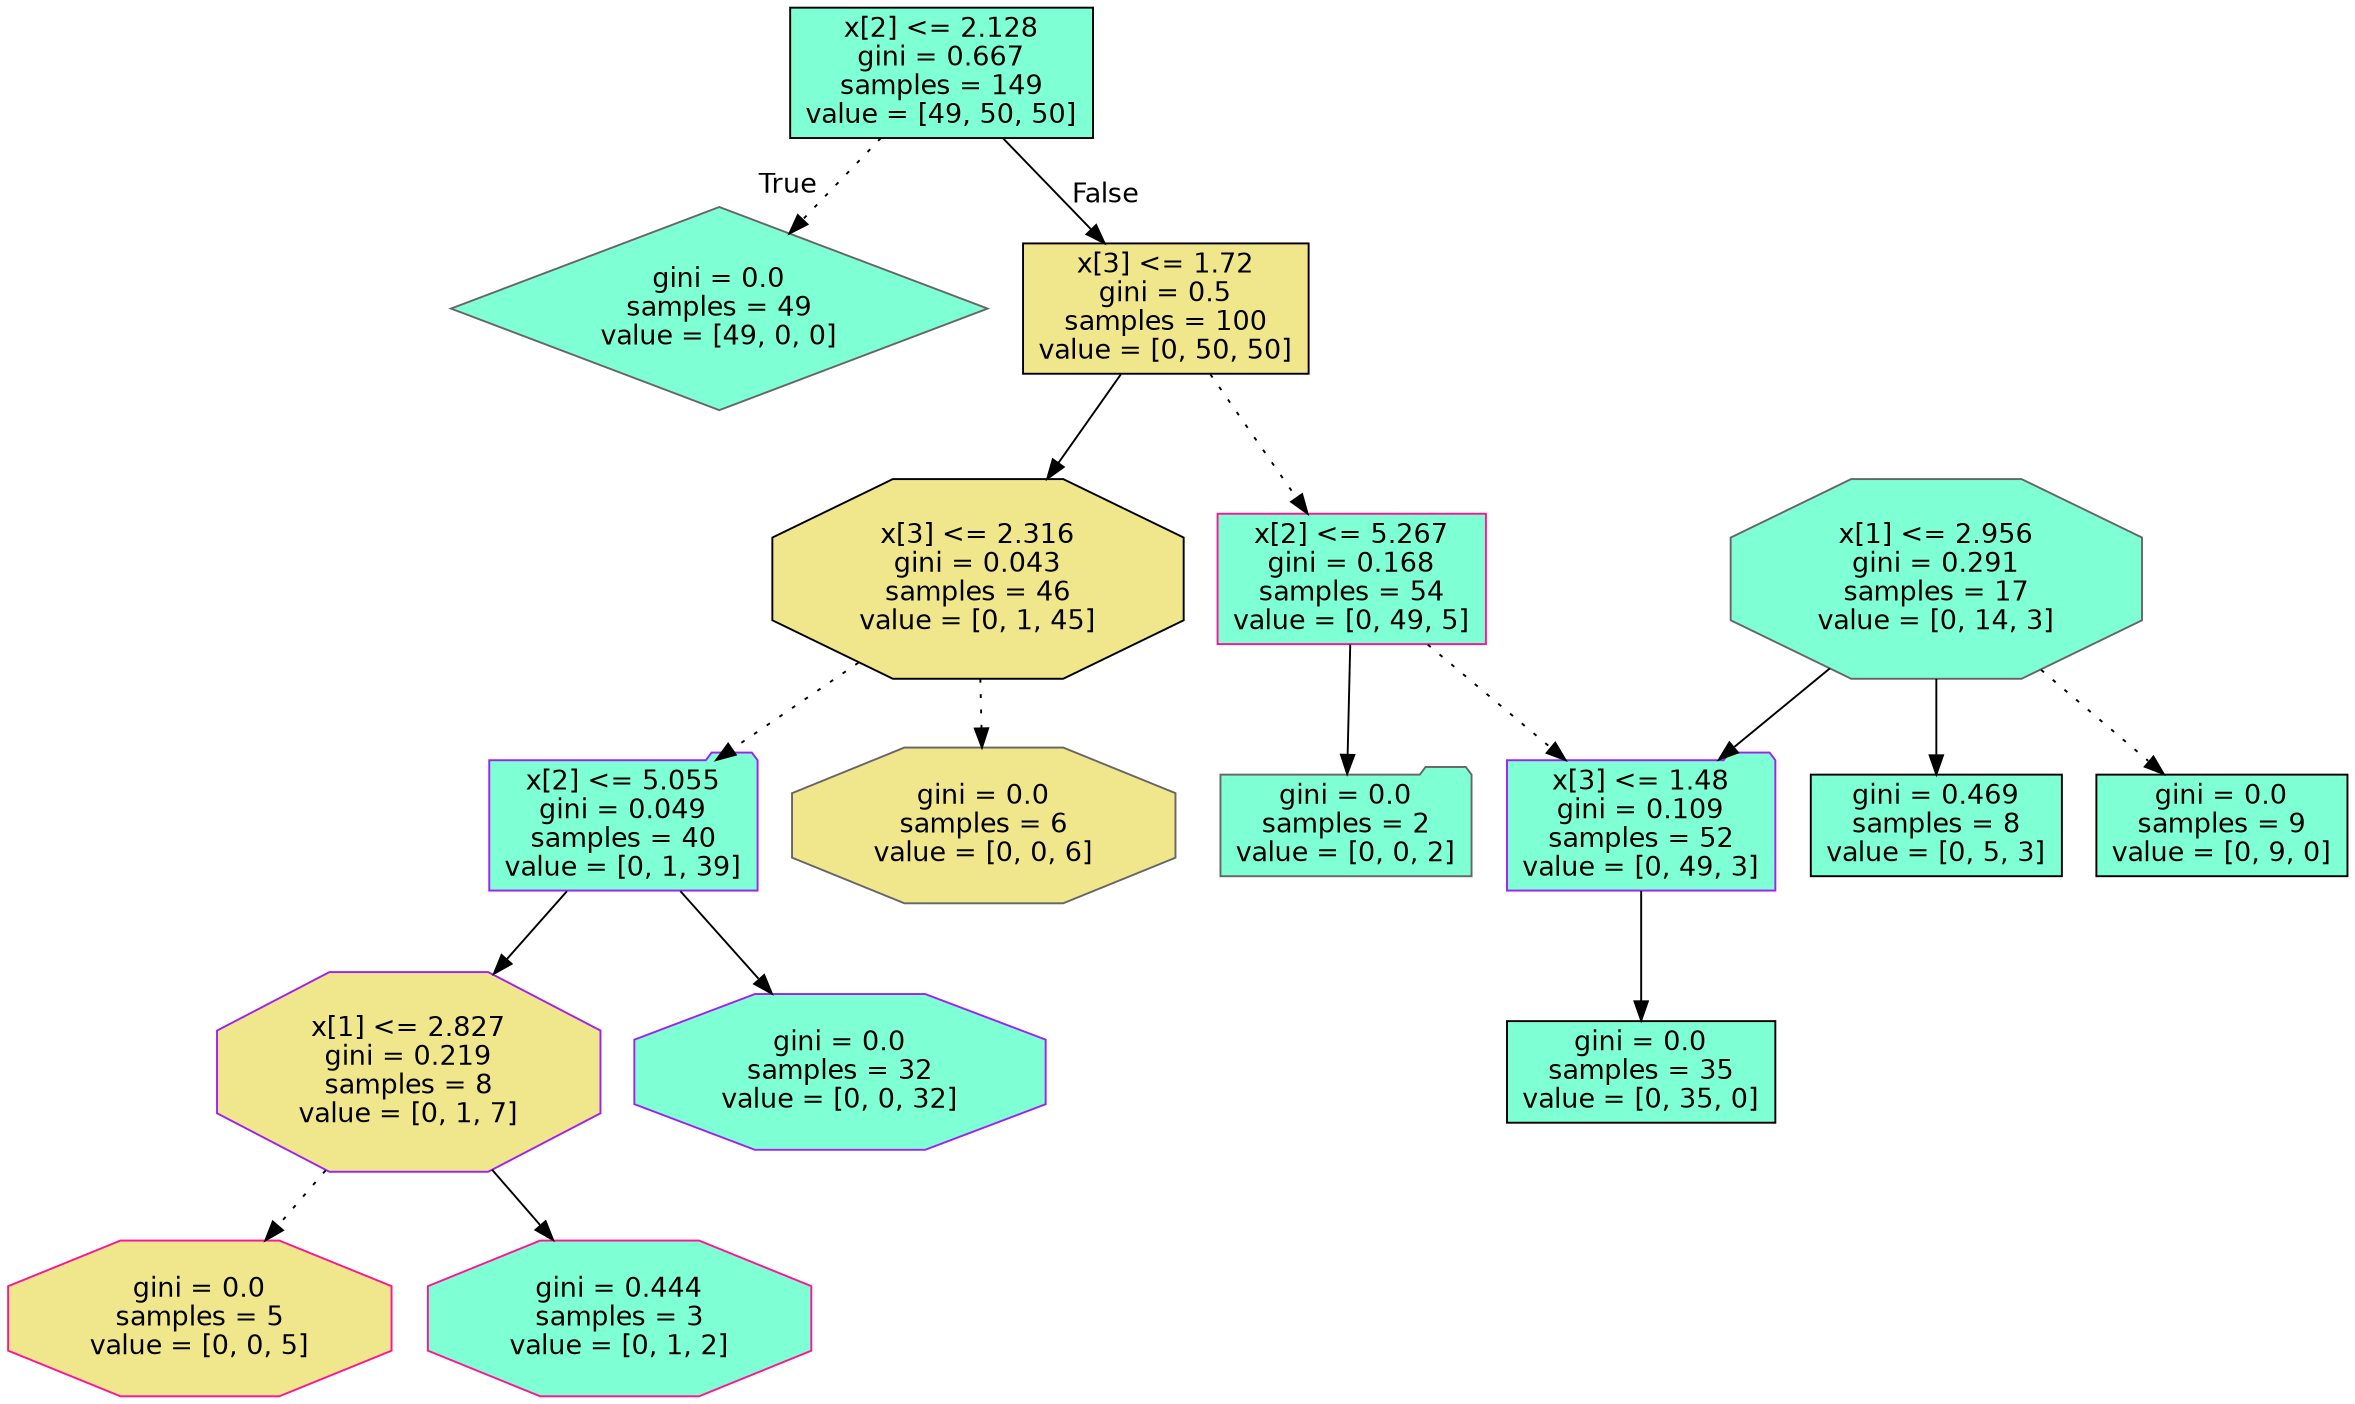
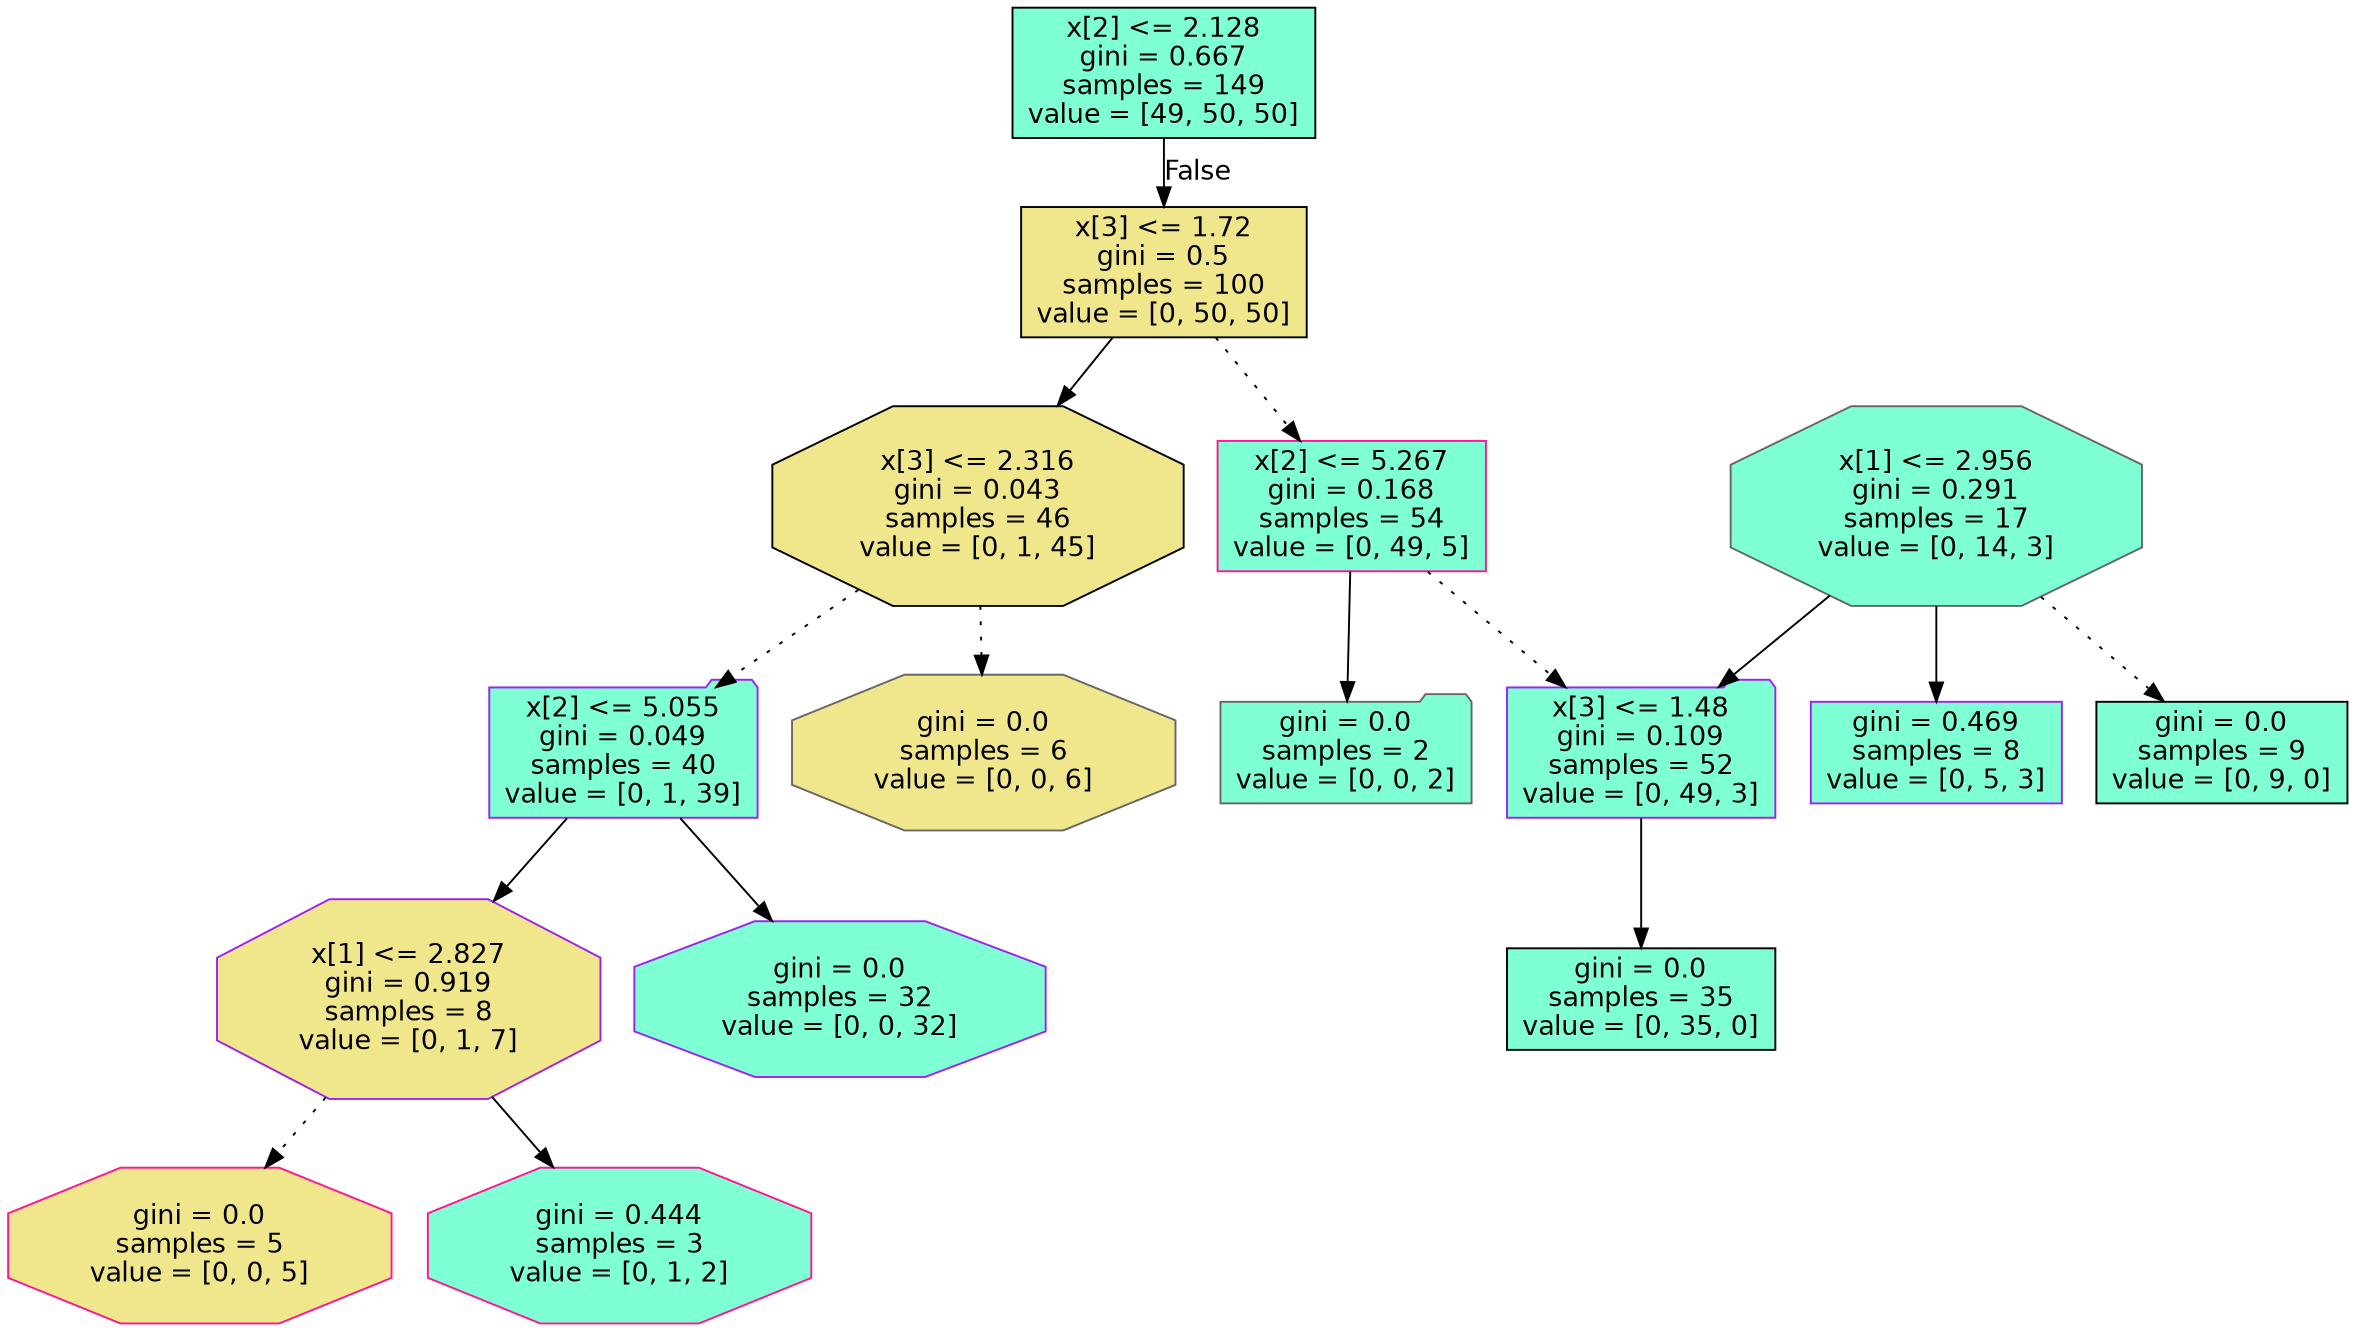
(719, 309) -> none
(1936, 825) -> (1936, 753)
(409, 1072) -> (409, 999)
